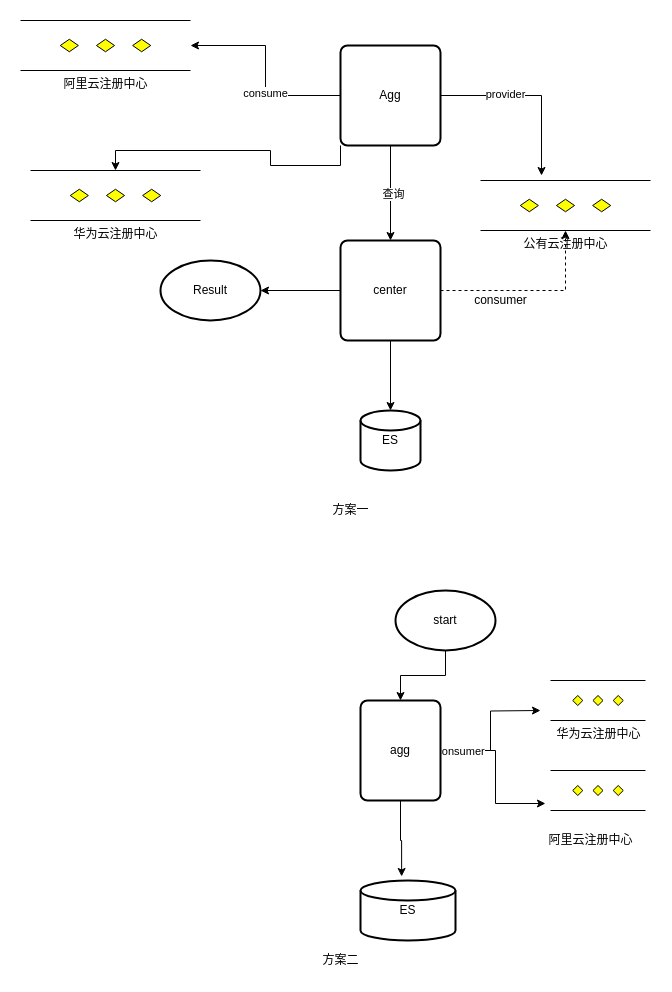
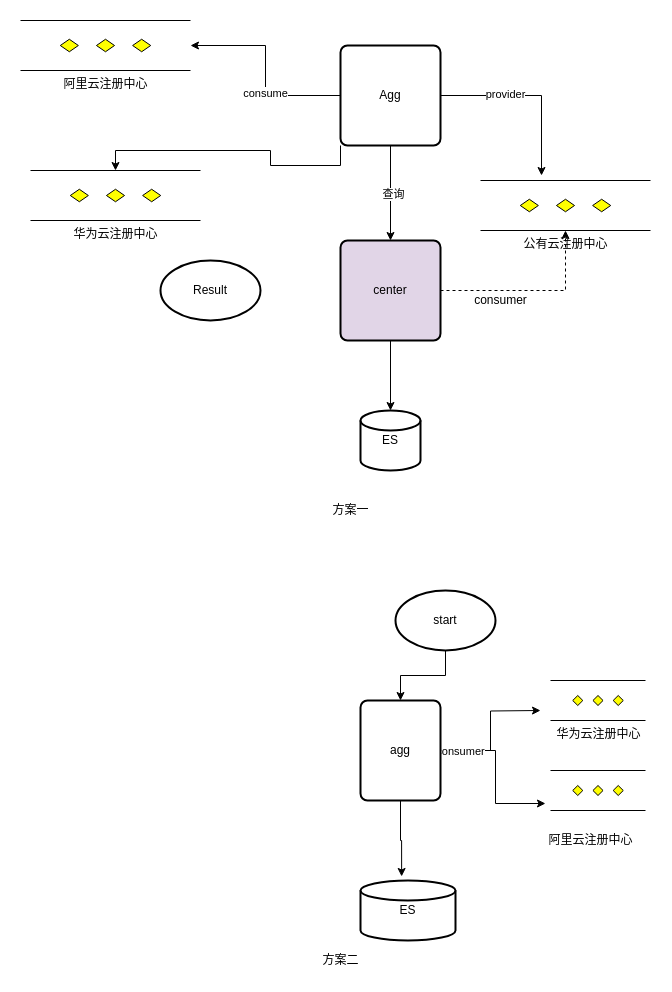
(304, 291) -> none
(391, 291) -> (391, 291)
